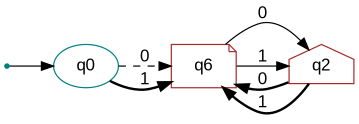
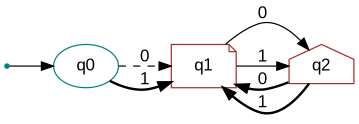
(204, 66) -> (204, 66)
